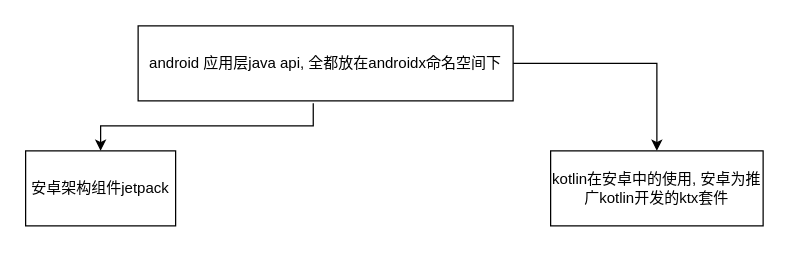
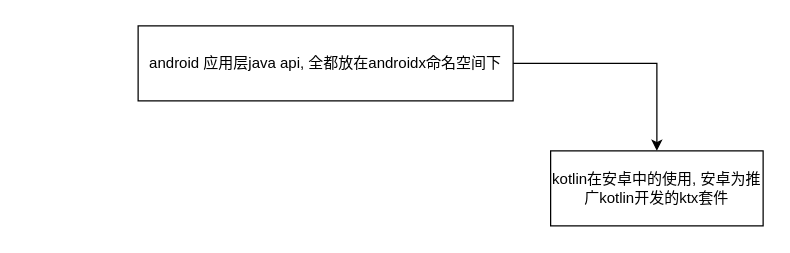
(210, 126) -> none
(101, 188) -> none
